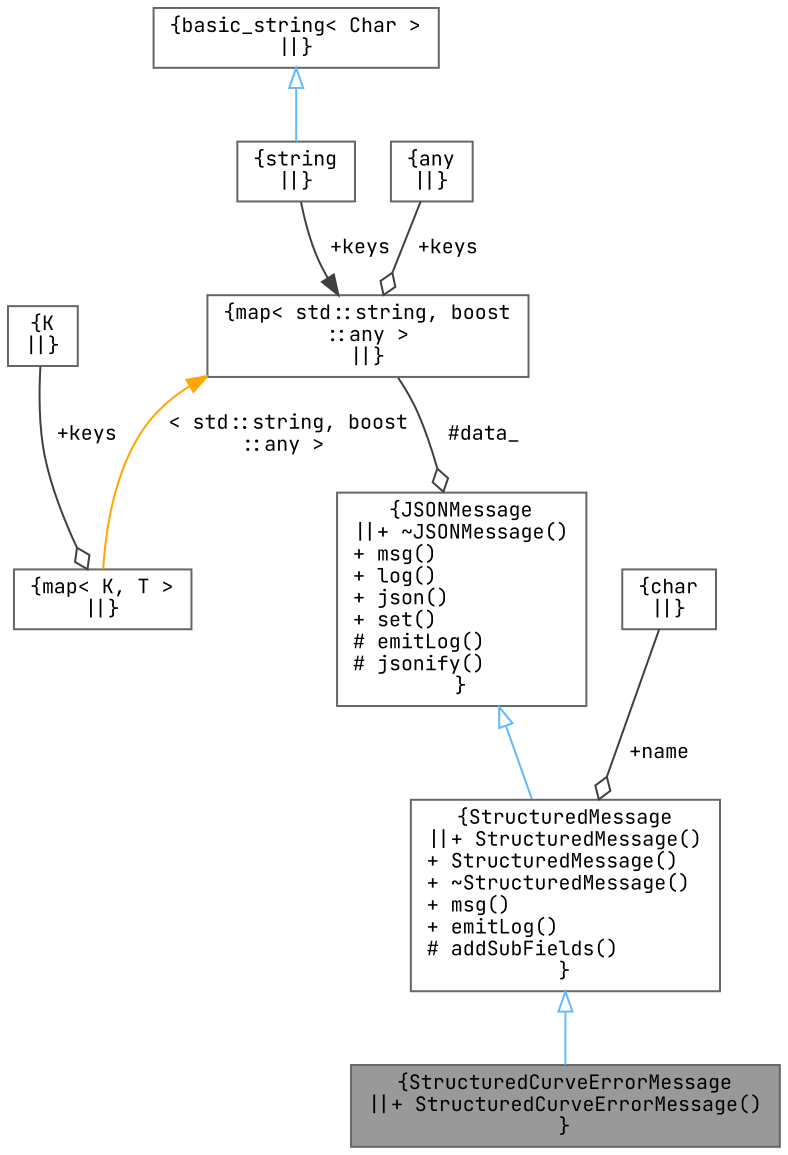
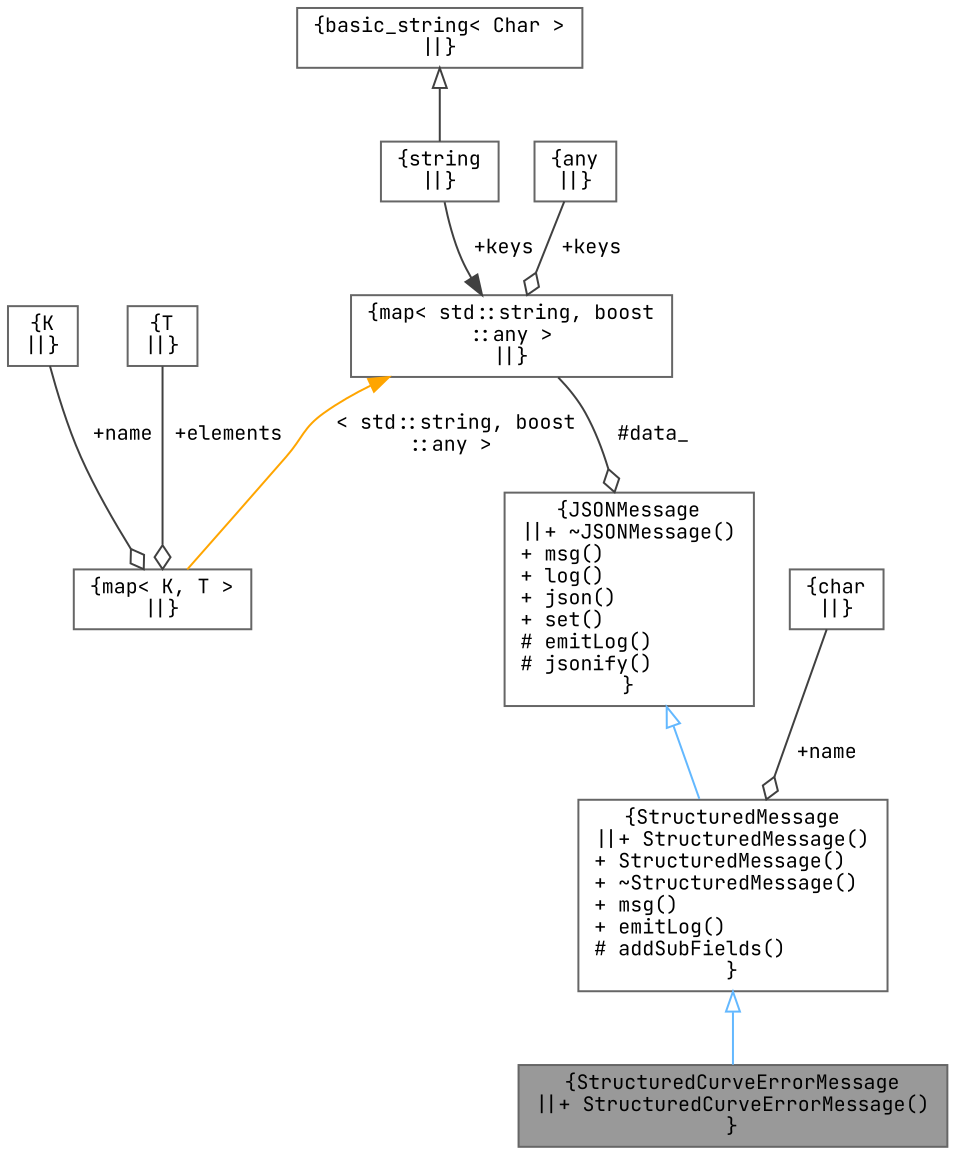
(296, 115) -> (440, 115)
none -> (163, 336)
(82, 435) -> (118, 435)
